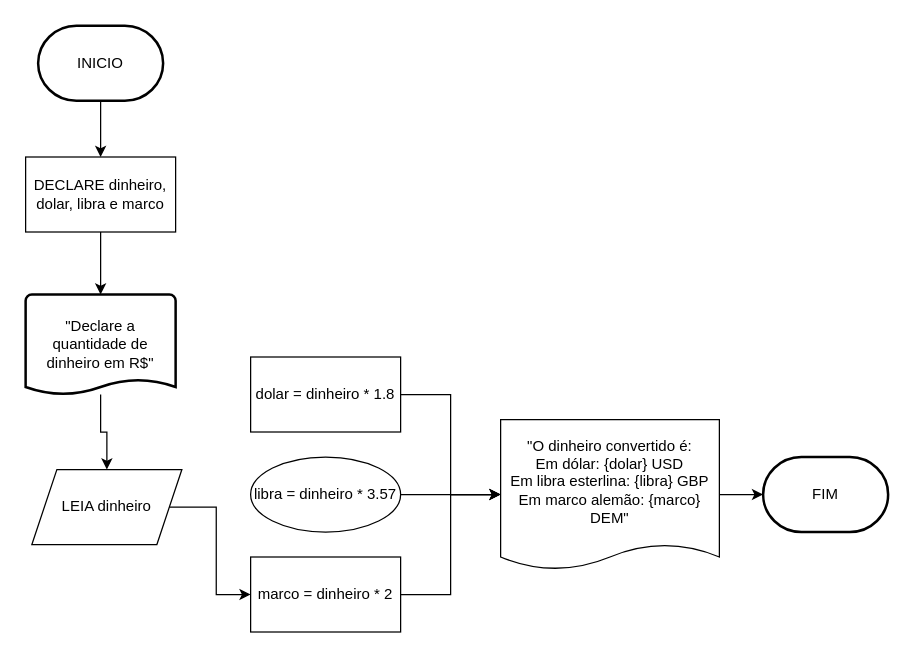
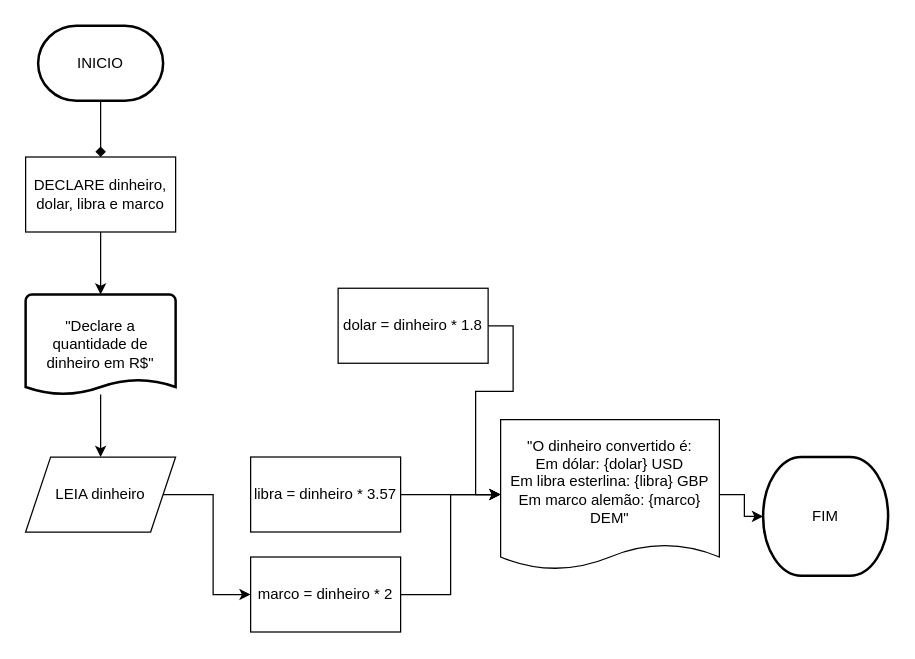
(101, 147) -> (101, 146)
(326, 394) -> (413, 326)
(326, 494) -> (326, 494)
(826, 494) -> (826, 516)
(107, 507) -> (101, 494)
